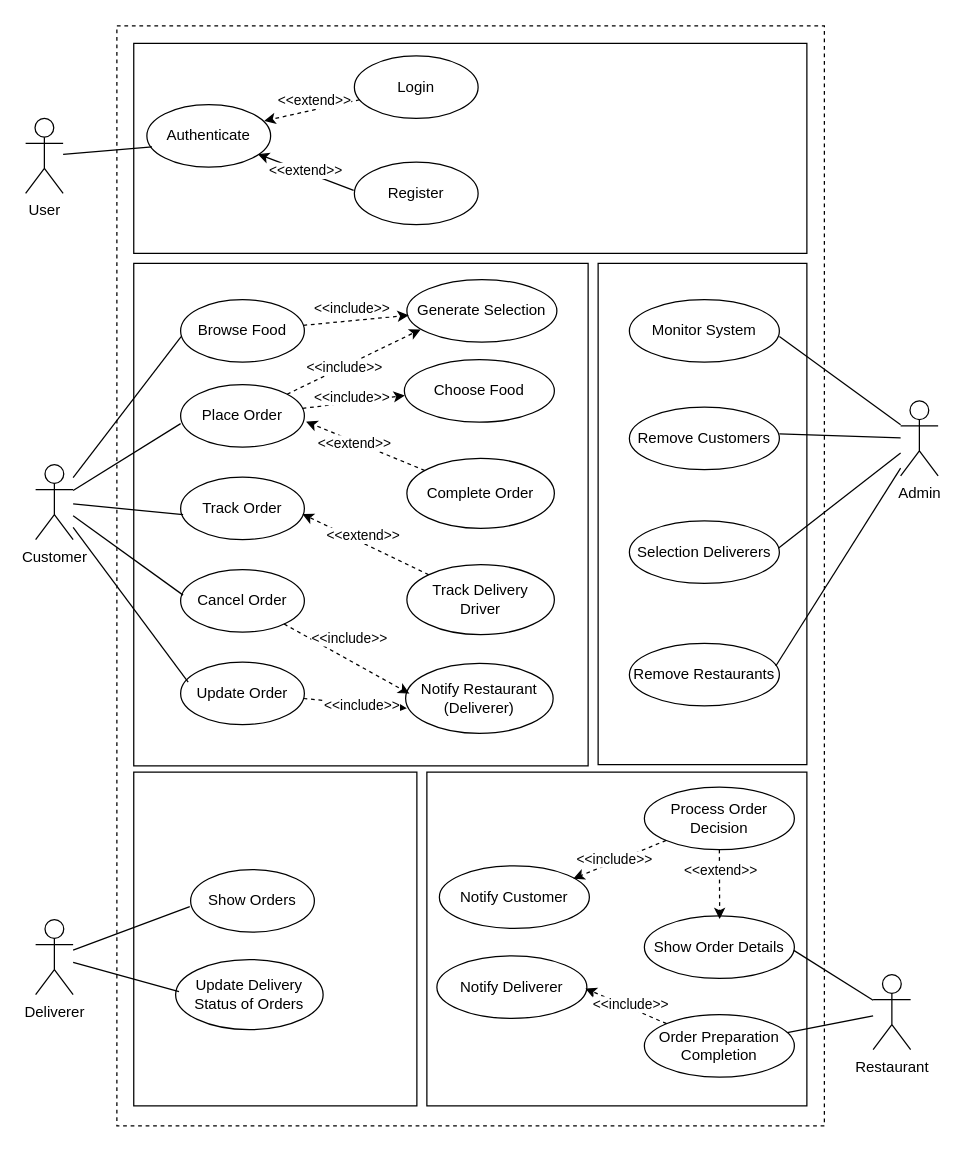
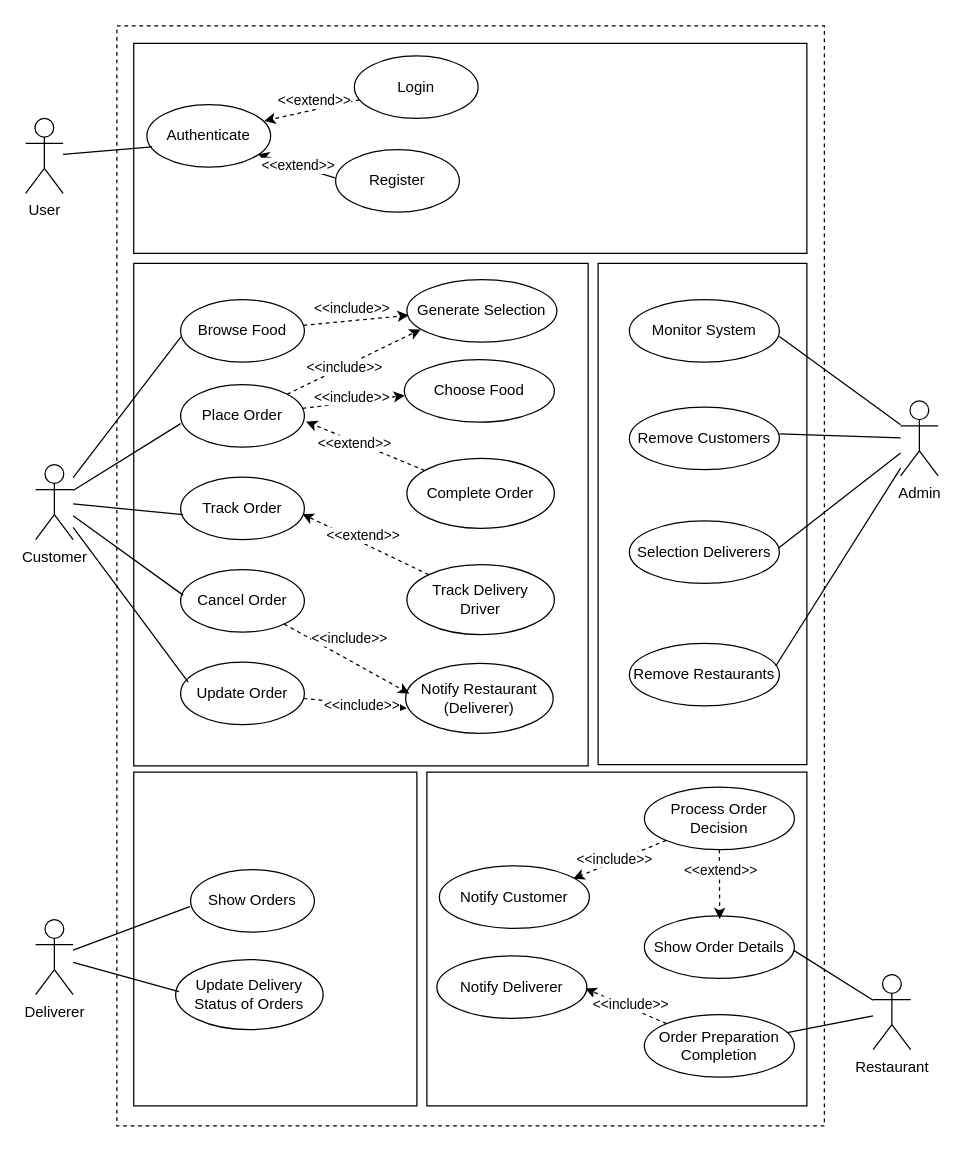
(416, 193) -> (398, 181)
